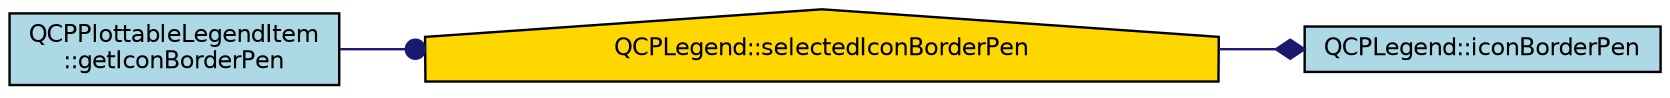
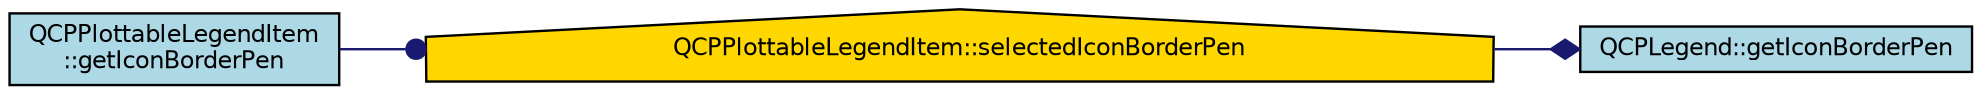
(822, 49) -> (960, 49)
(1483, 49) -> (1776, 49)
